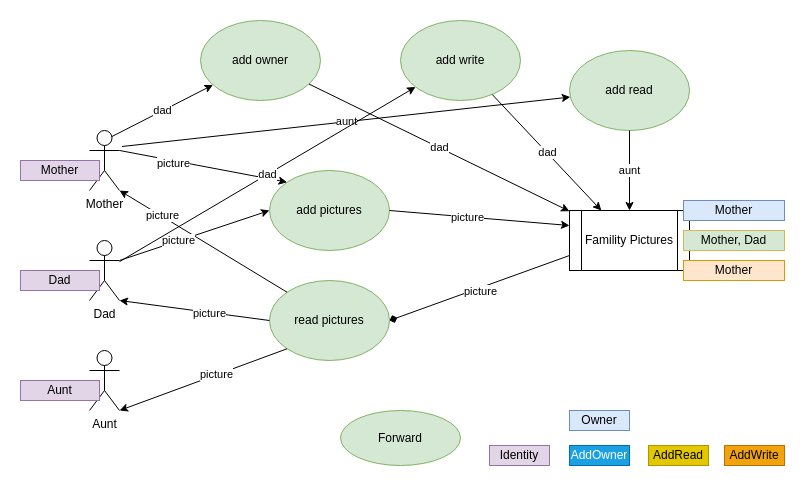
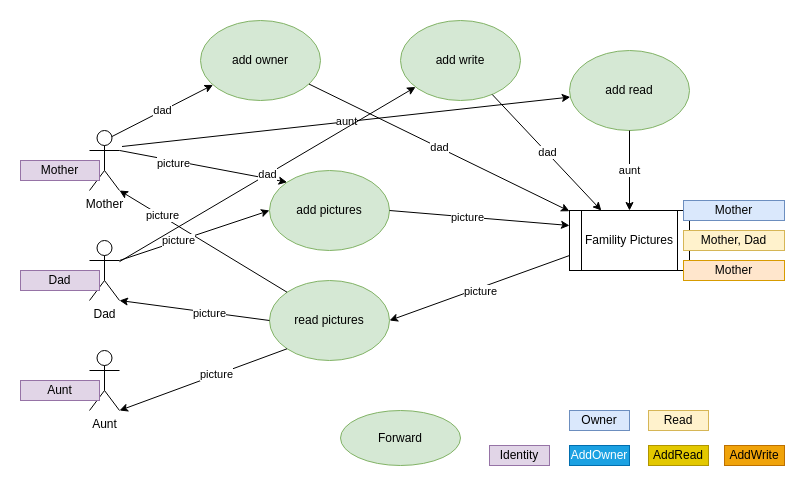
(734, 241) -> (734, 241)
(398, 318) -> (396, 318)
none -> (679, 421)
